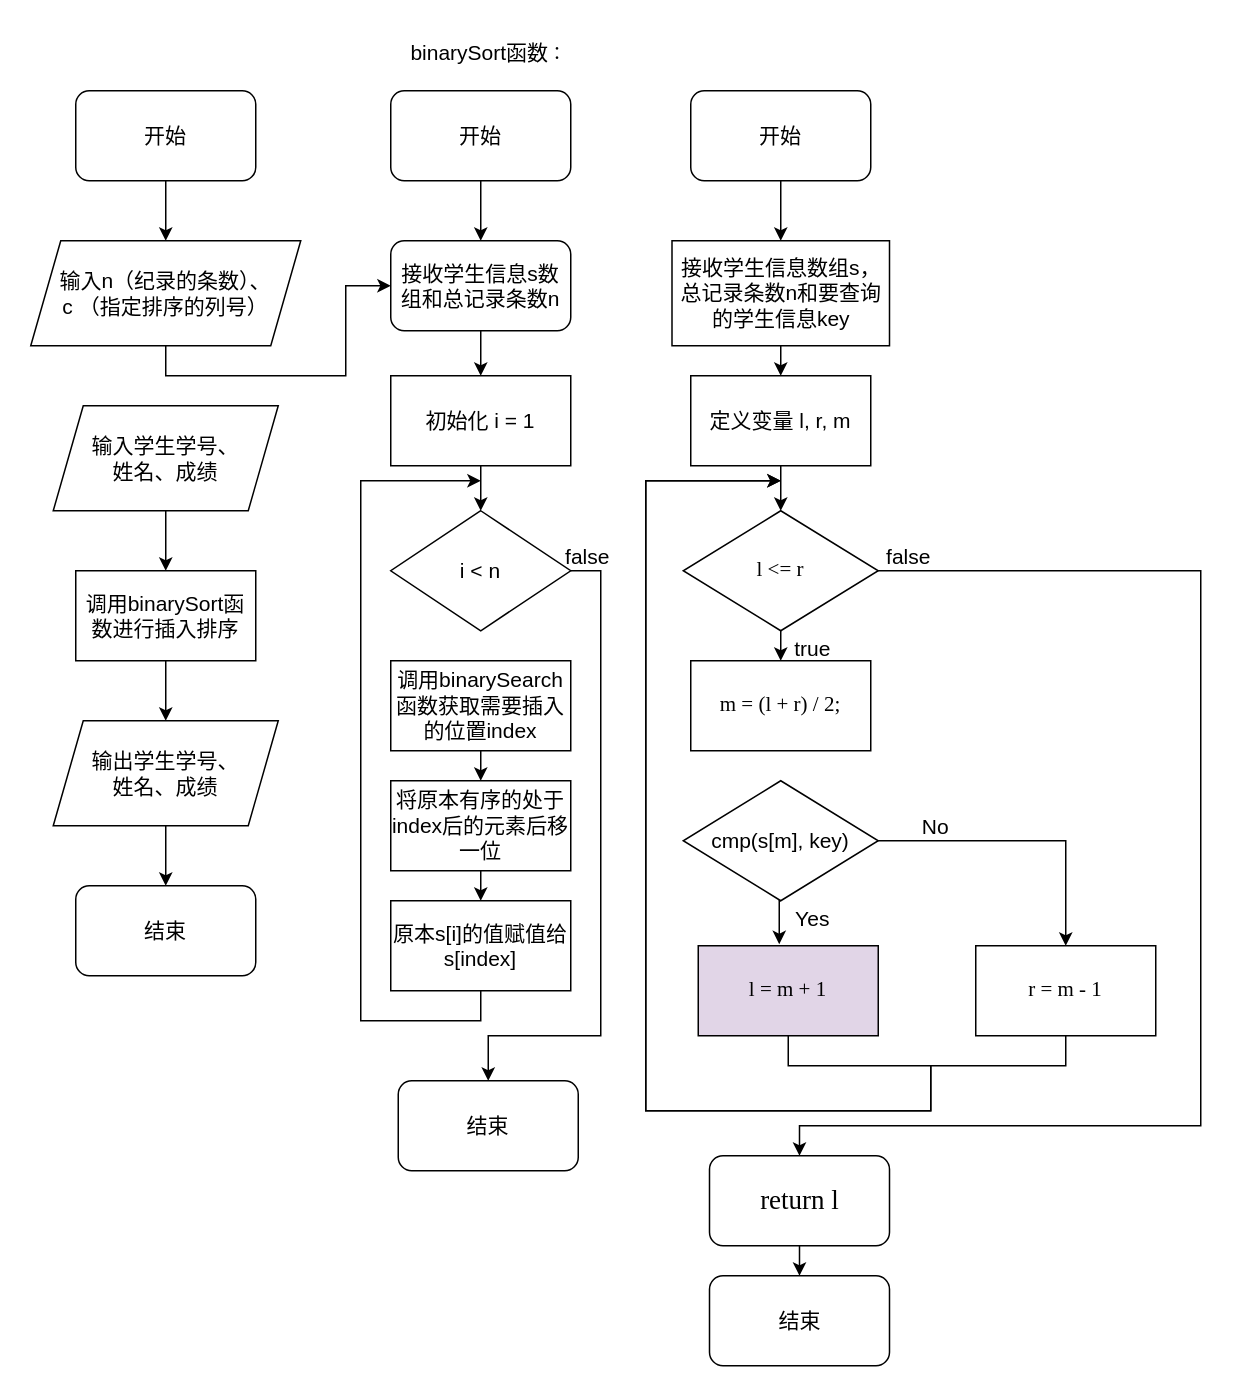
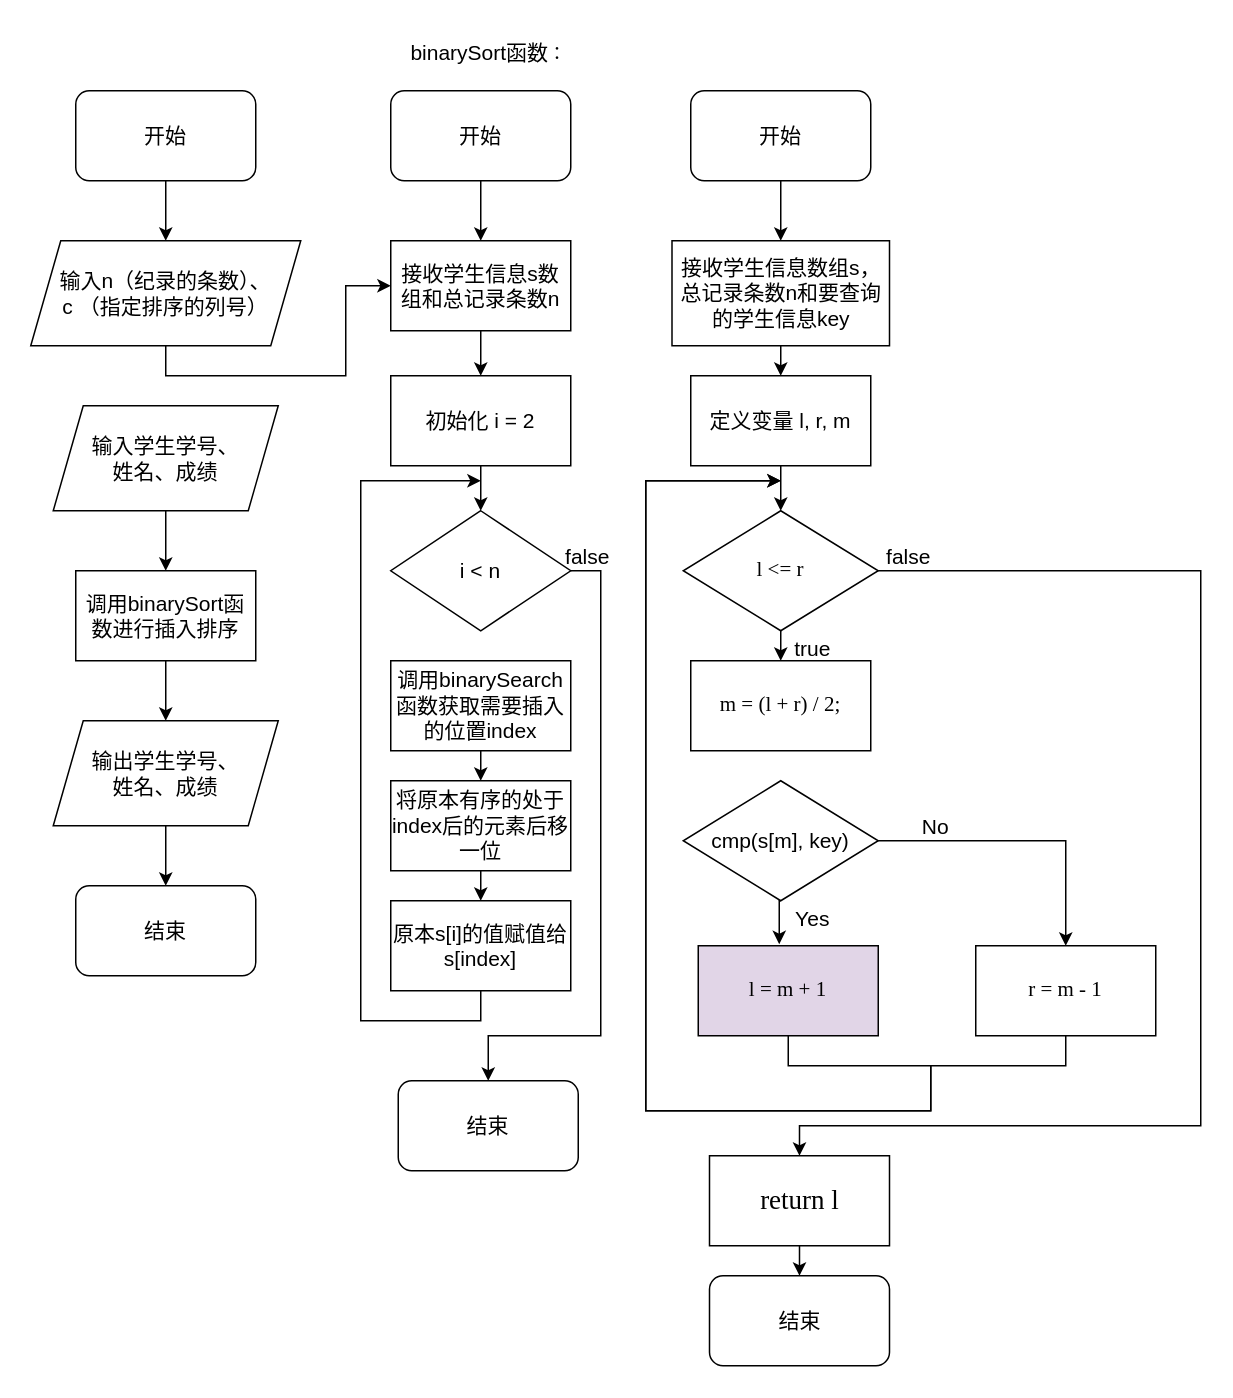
(481, 286) -> (481, 286)
(481, 421) -> (481, 421)
(800, 1201) -> (800, 1201)
